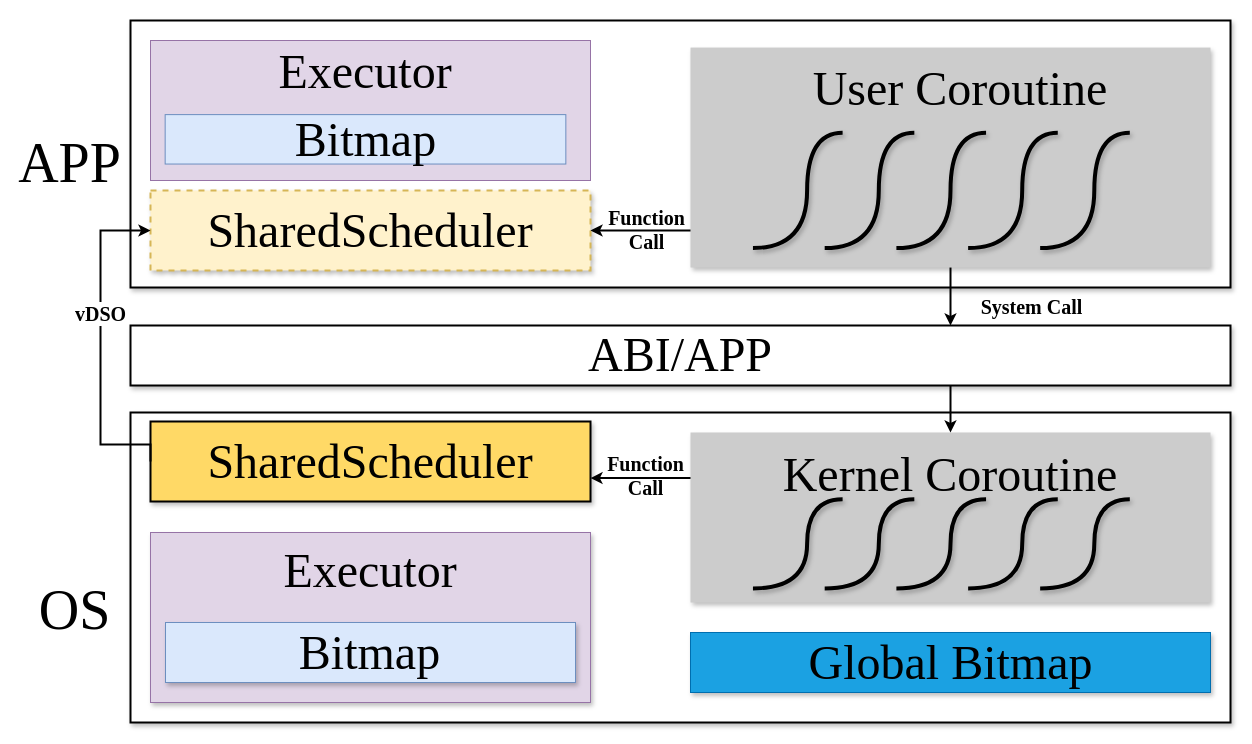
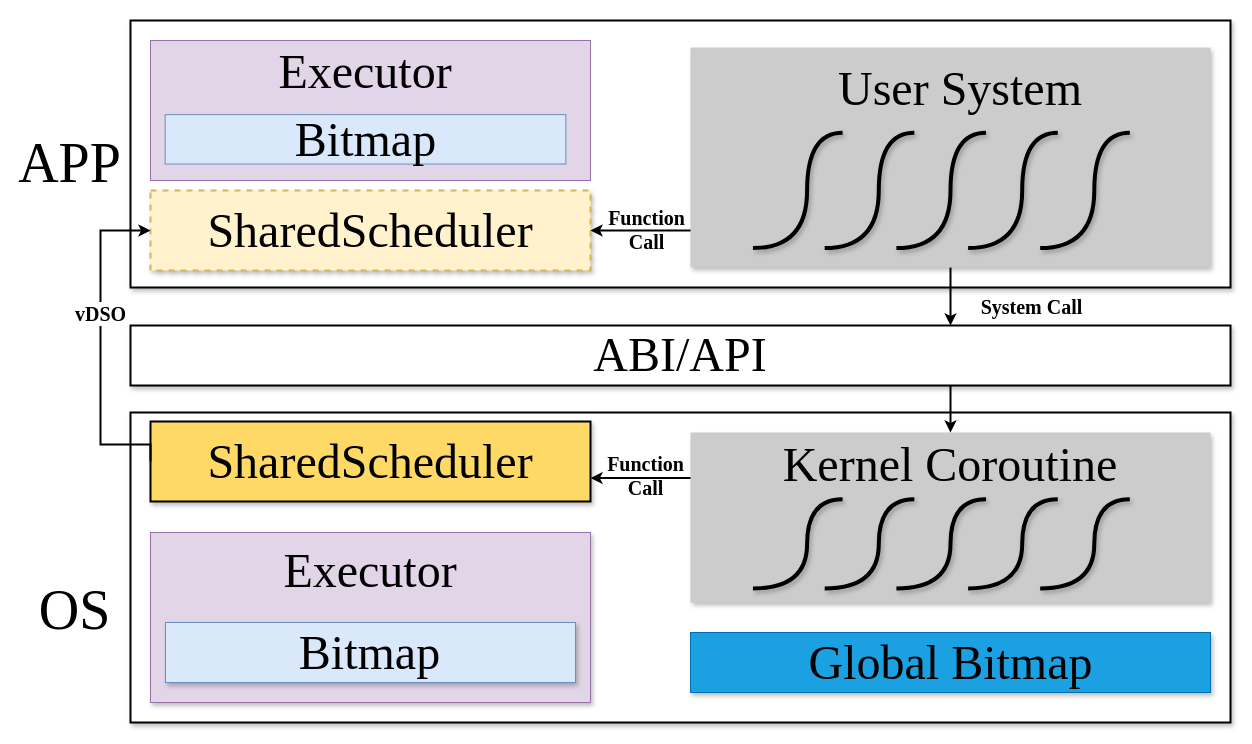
(961, 89) -> (961, 89)
(681, 355) -> (681, 355)
(951, 475) -> (951, 465)
